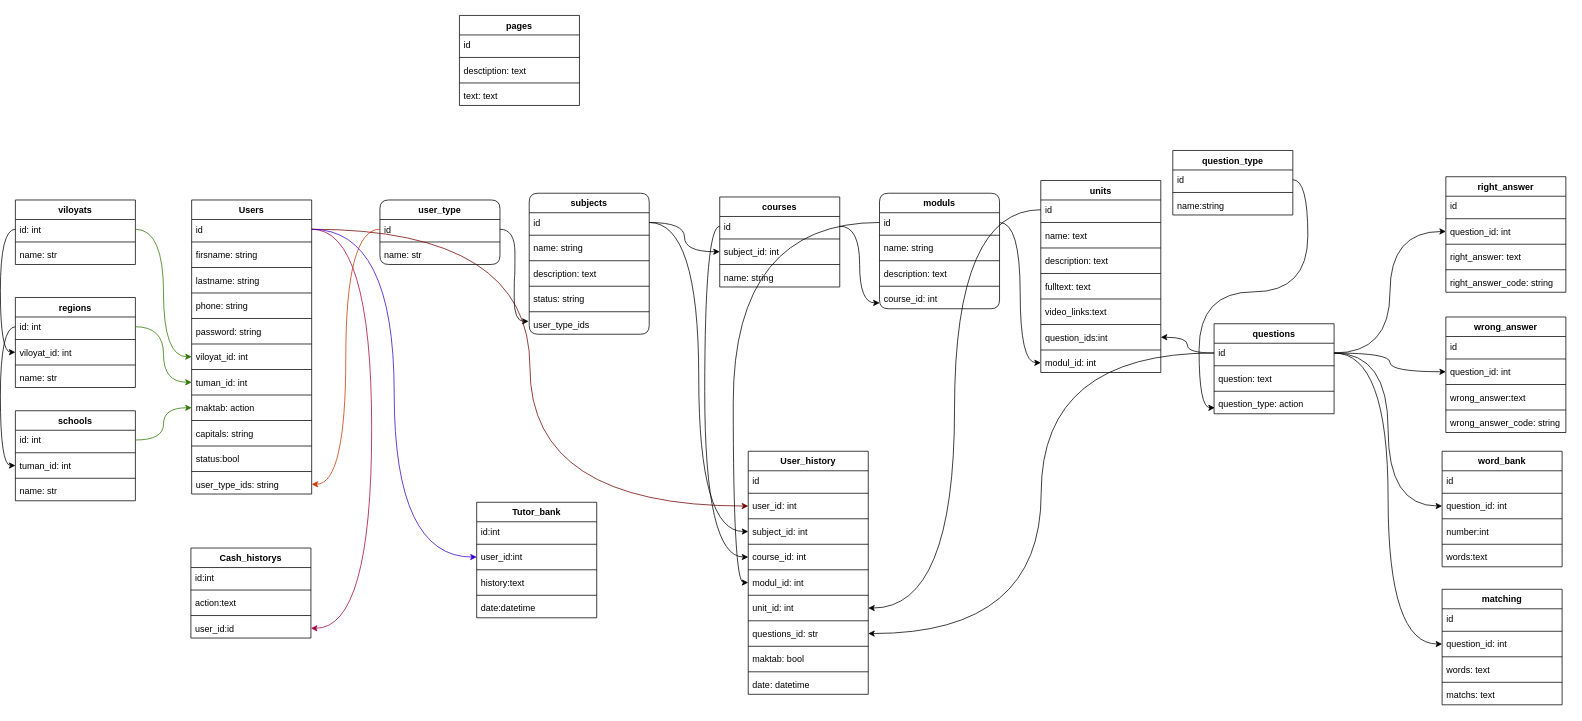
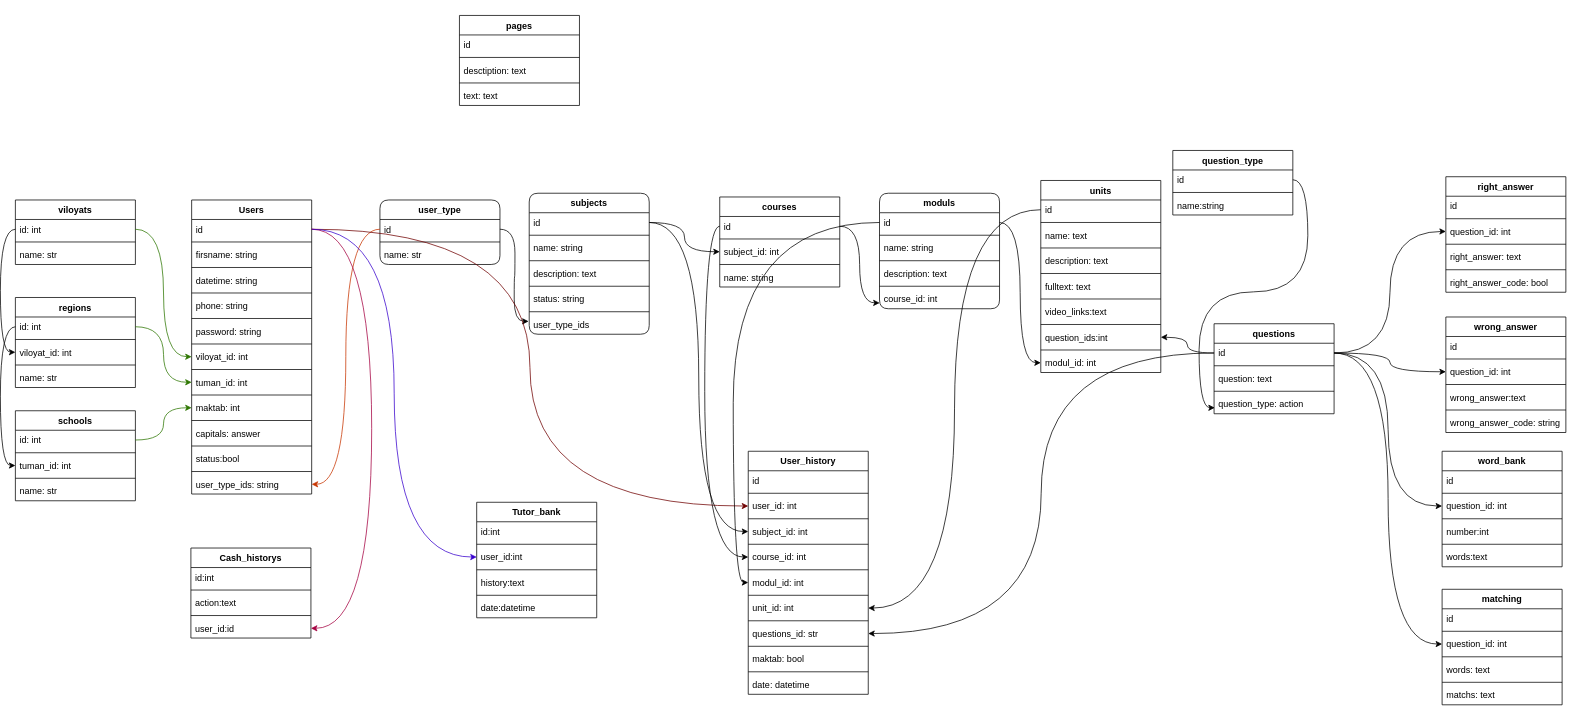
(231, 281) -> (231, 281)
(1508, 283) -> (1503, 283)
(228, 408) -> (220, 408)
(230, 434) -> (231, 434)
